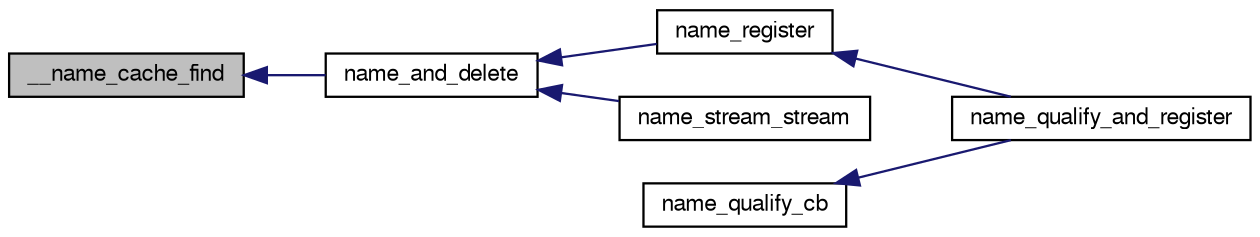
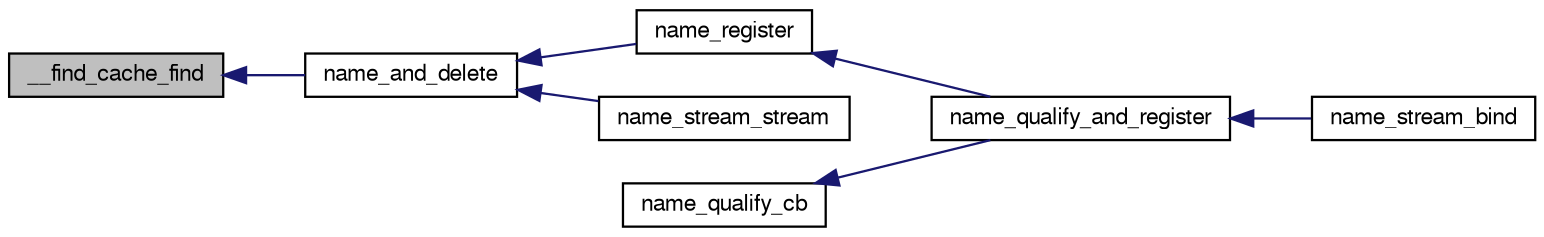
(126, 75) -> (116, 75)
none -> (1424, 118)
